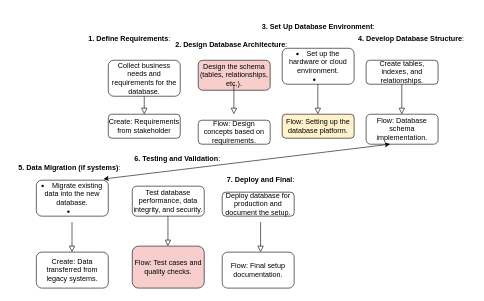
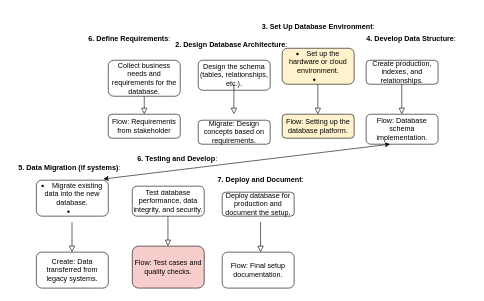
(130, 39) -> (130, 39)
(412, 39) -> (412, 39)
(318, 66) -> (318, 66)
(402, 72) -> (402, 72)
(234, 75) -> (234, 75)
(144, 126) -> (144, 126)
(234, 132) -> (234, 132)
(178, 159) -> (178, 159)
(261, 180) -> (261, 180)
